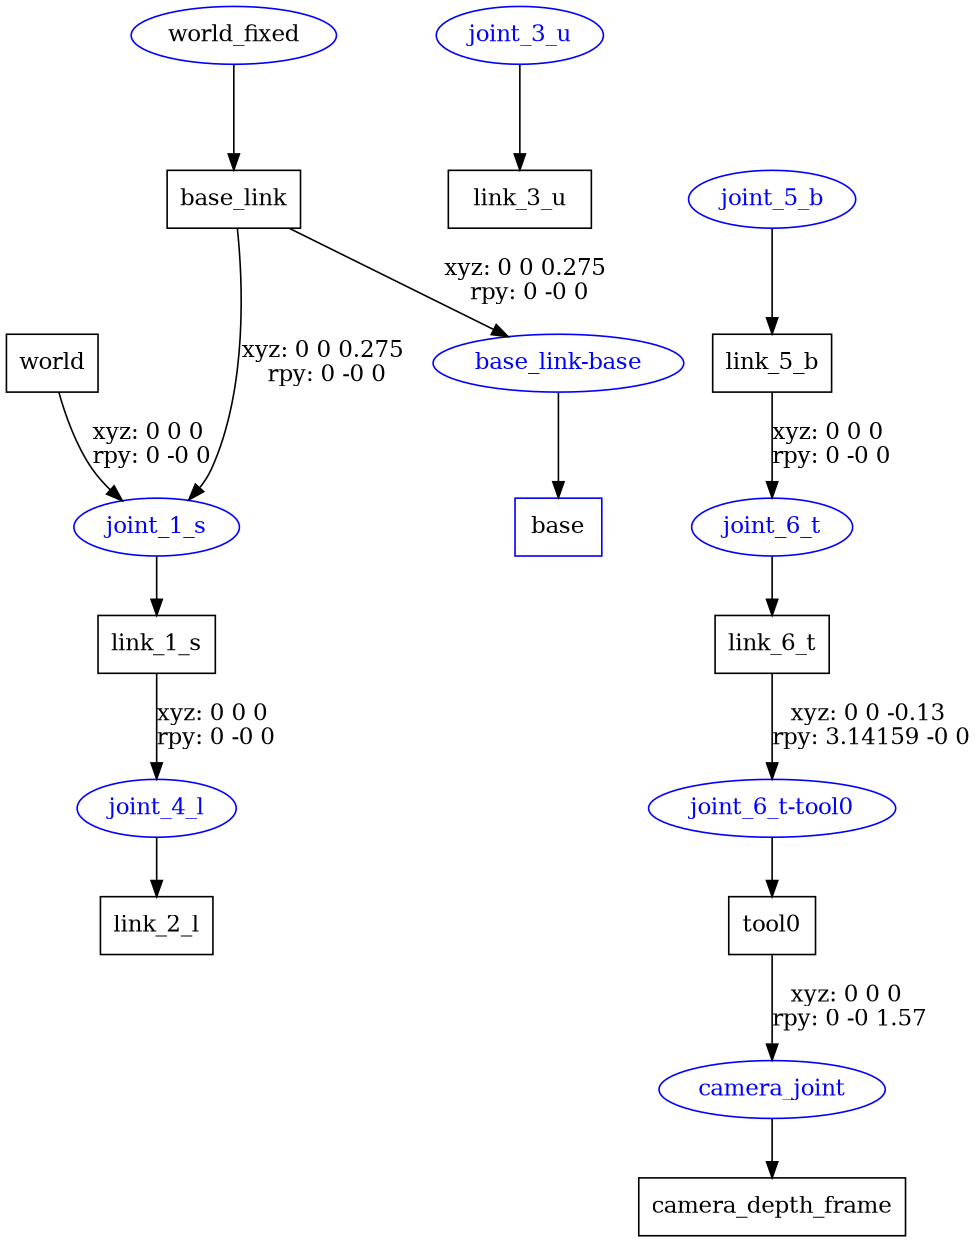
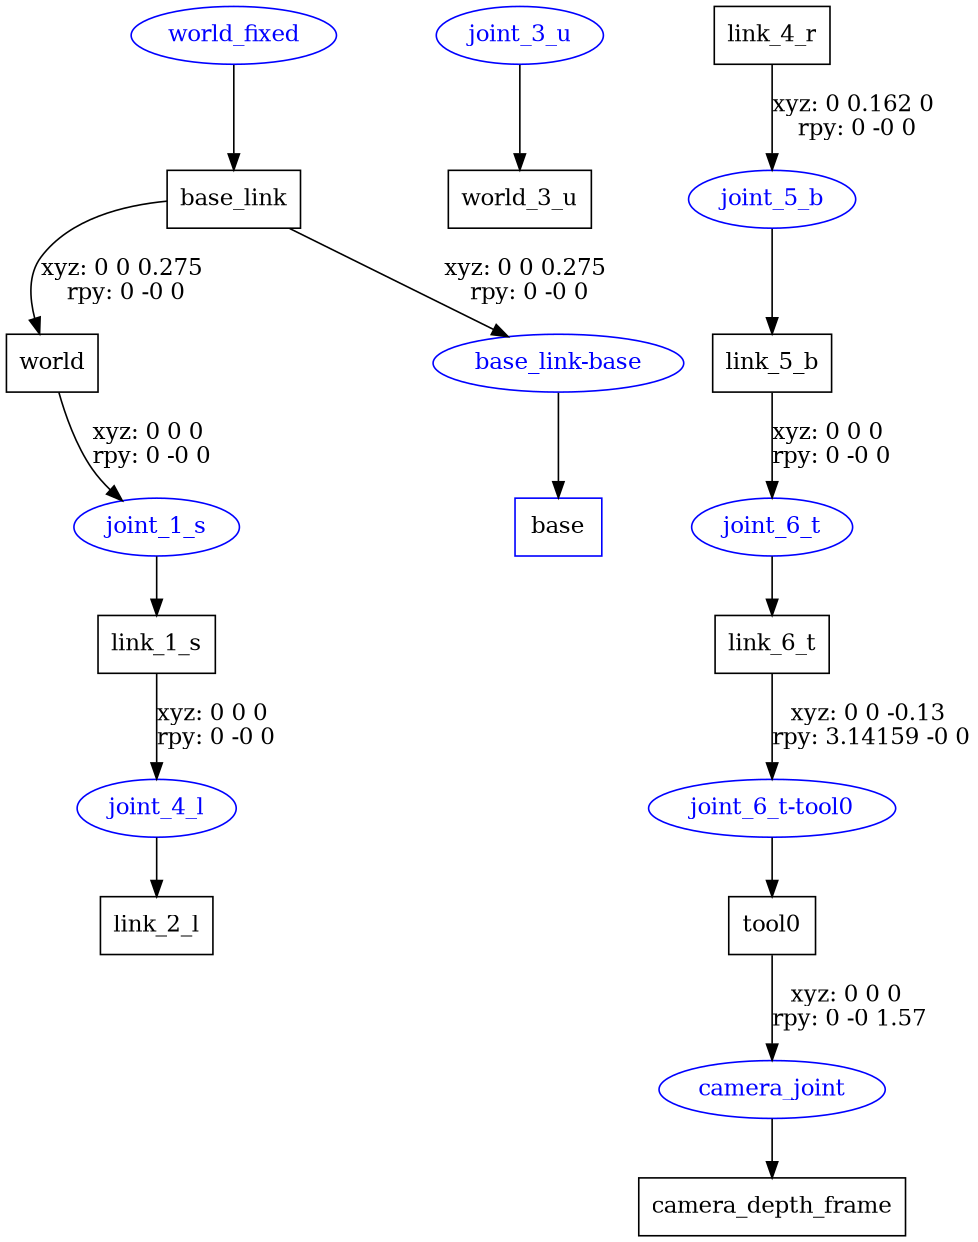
(234, 35) -> (234, 35)
none -> (772, 35)
(520, 199) -> (520, 199)
(238, 361) -> (70, 231)
